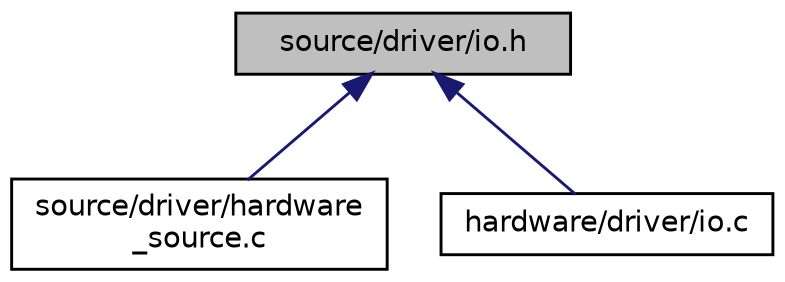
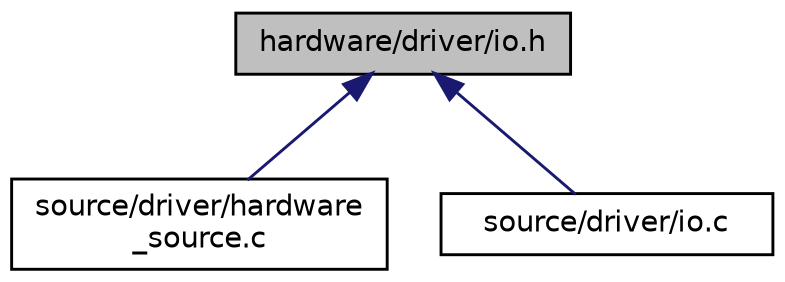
(403, 44) -> (403, 44)
(607, 224) -> (607, 224)
